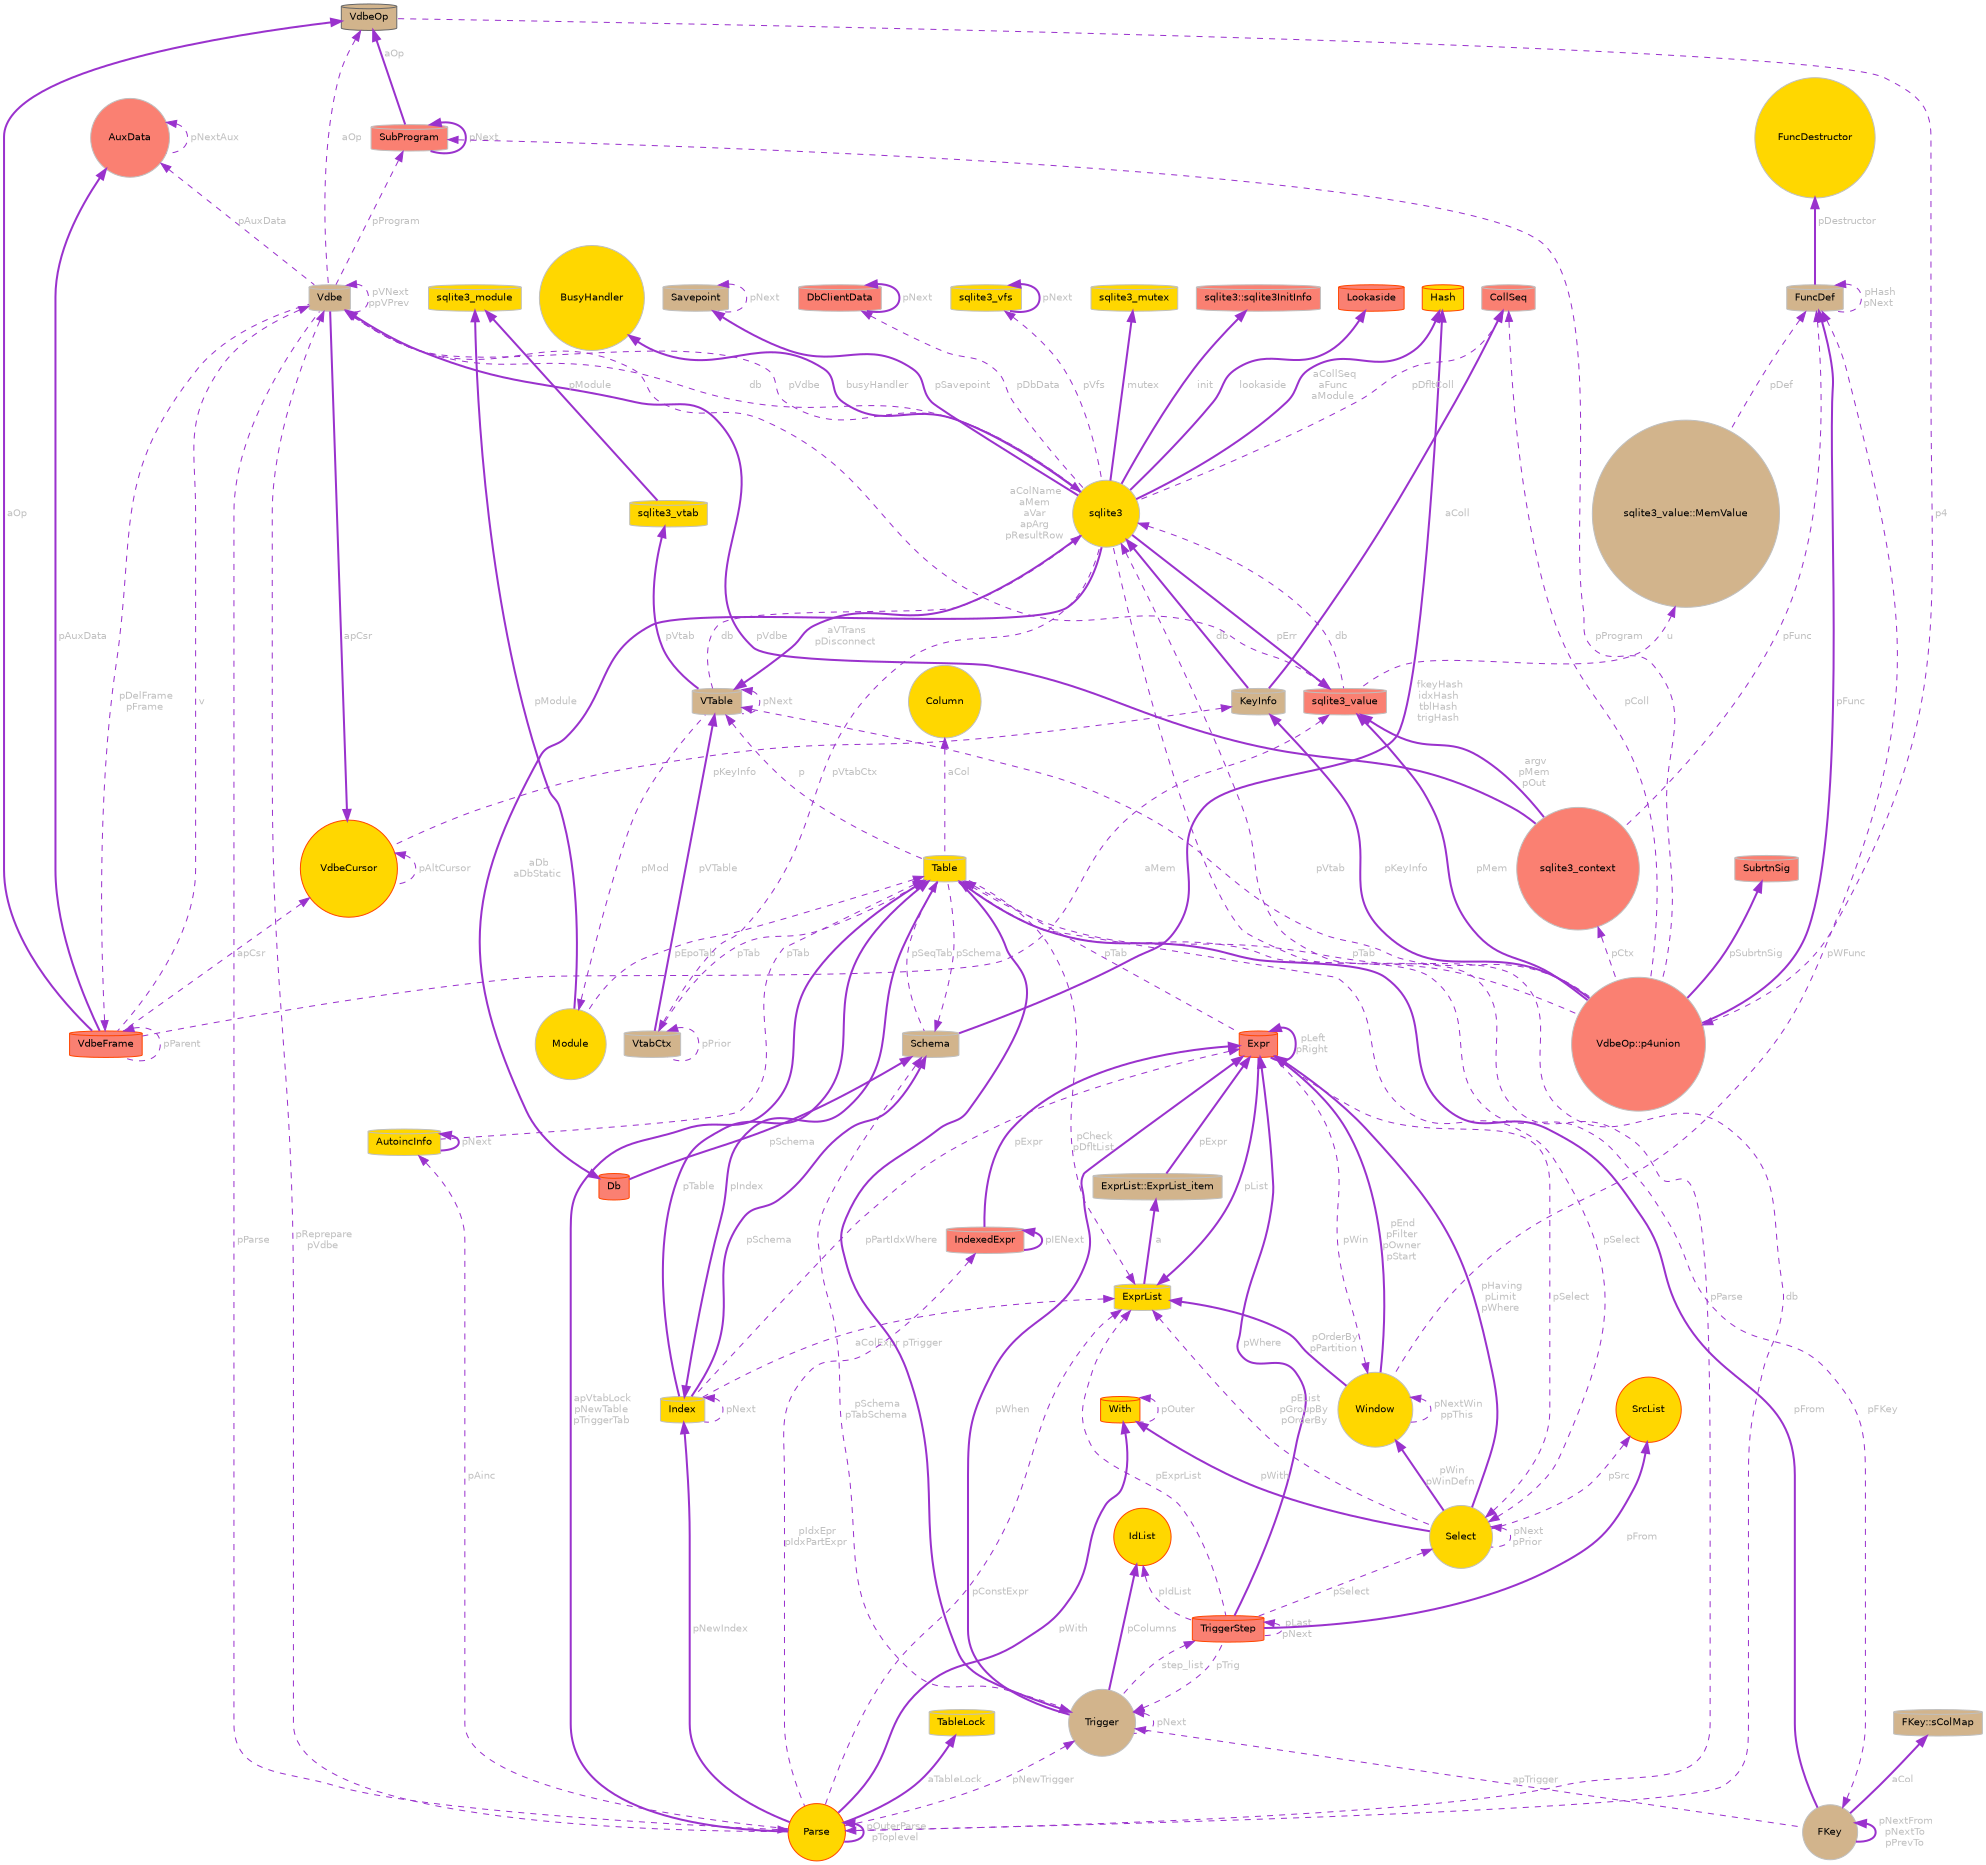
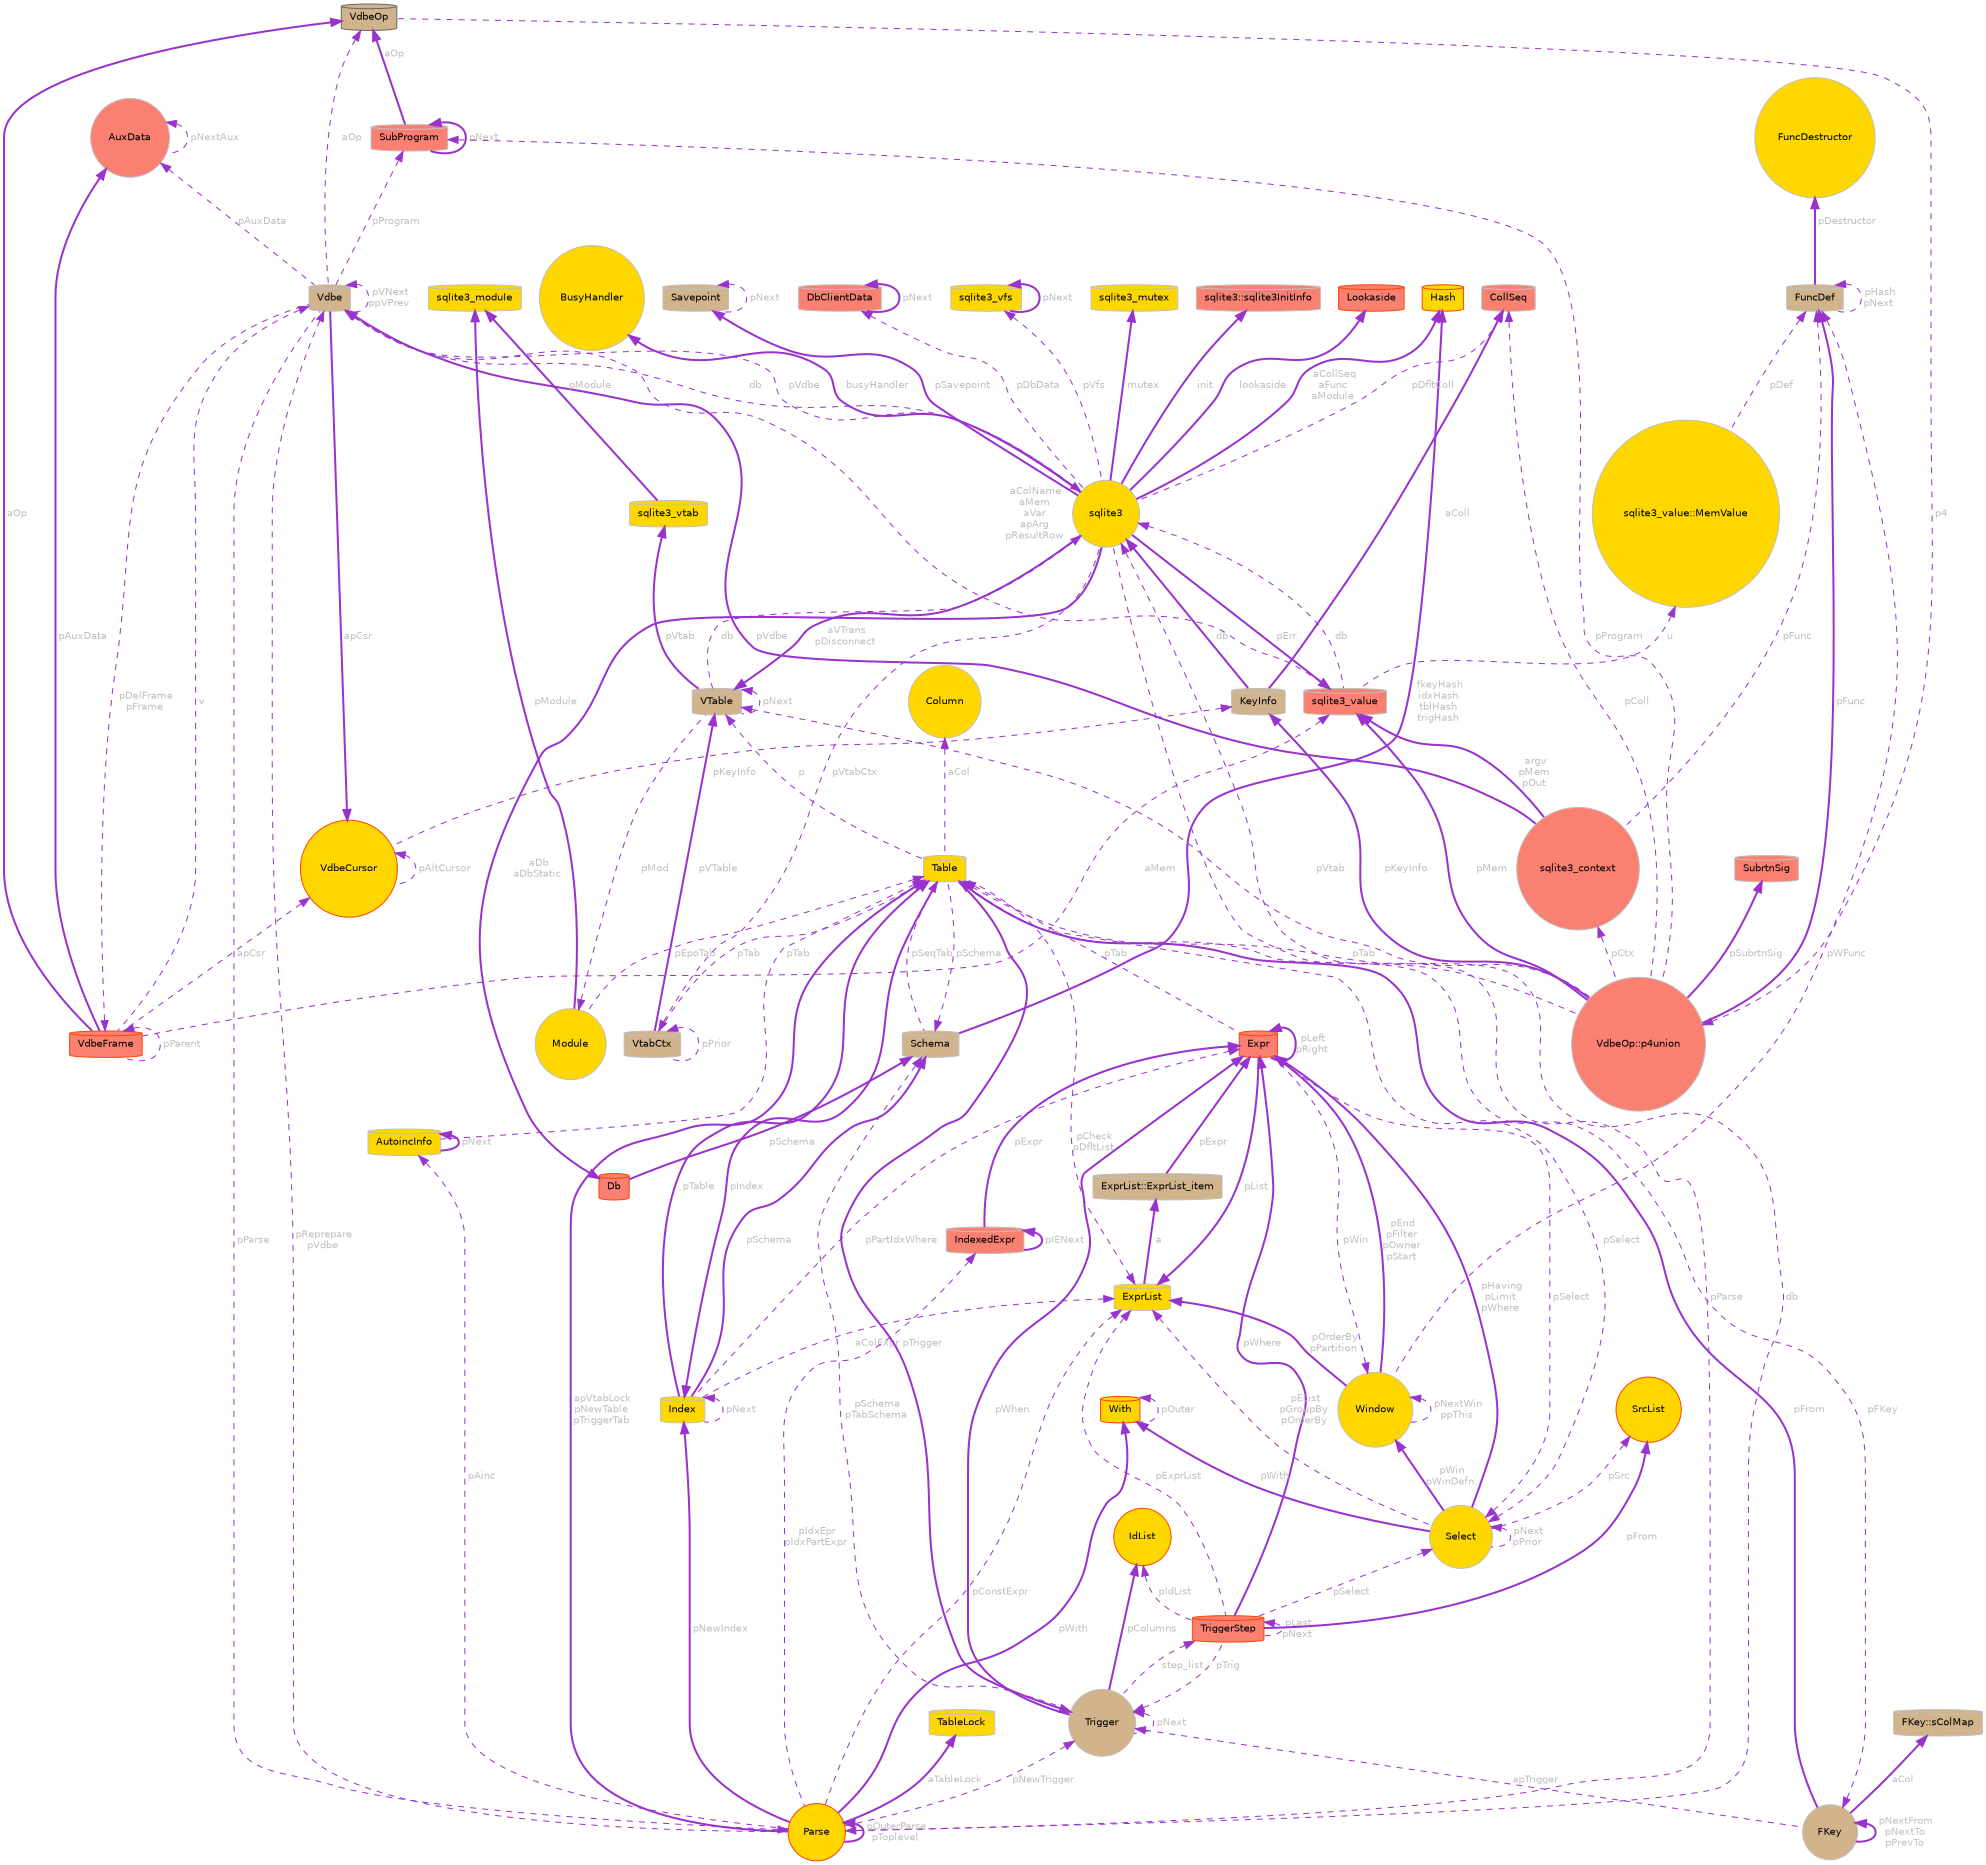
(1686, 514) -> (1686, 514)
